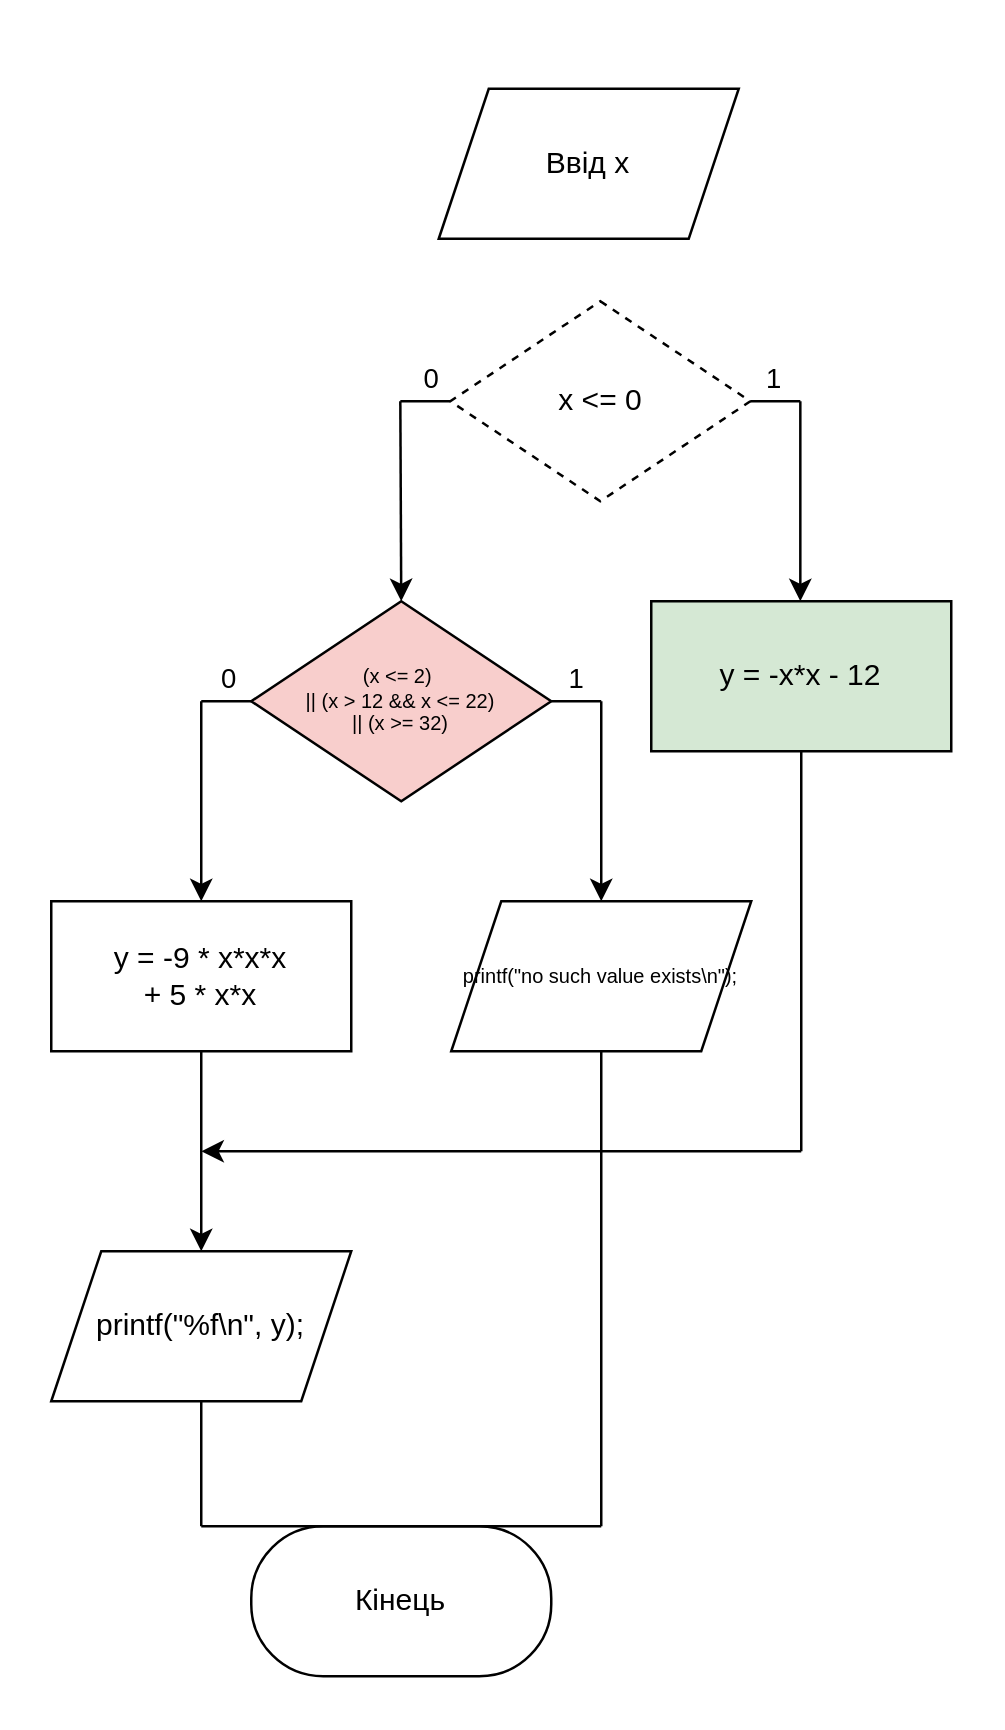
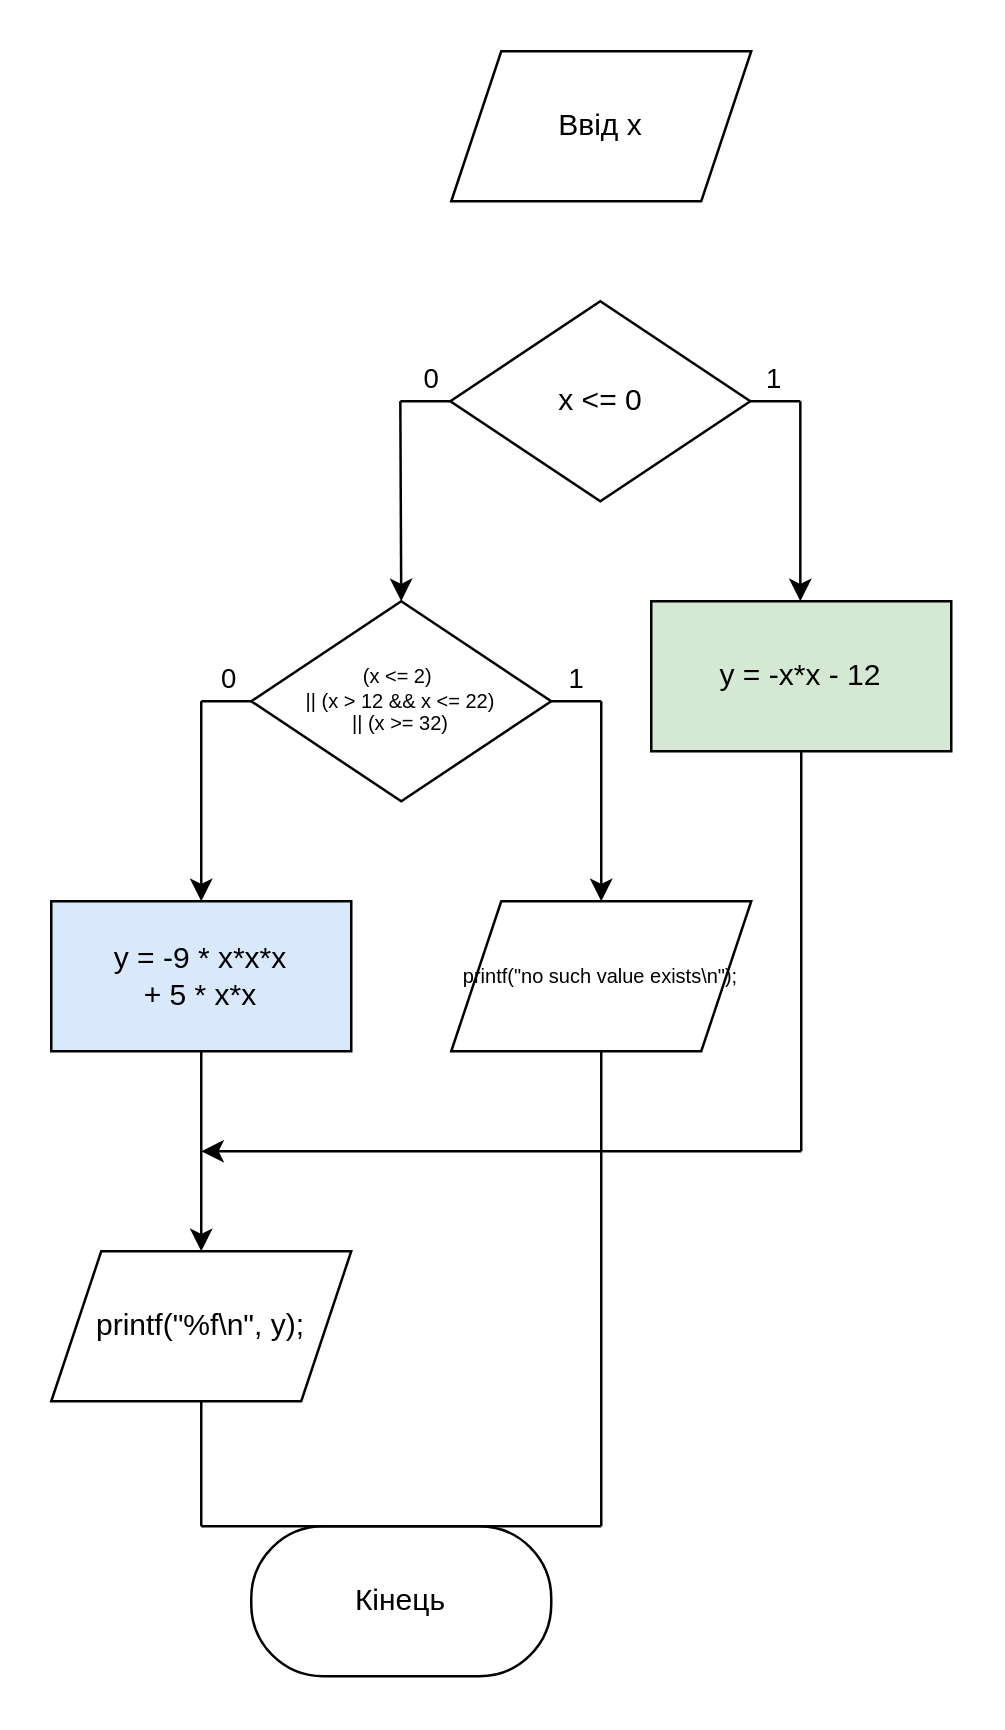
(589, 164) -> (601, 126)
(600, 401) -> (600, 401)
(401, 701) -> (401, 701)
(201, 976) -> (201, 976)
